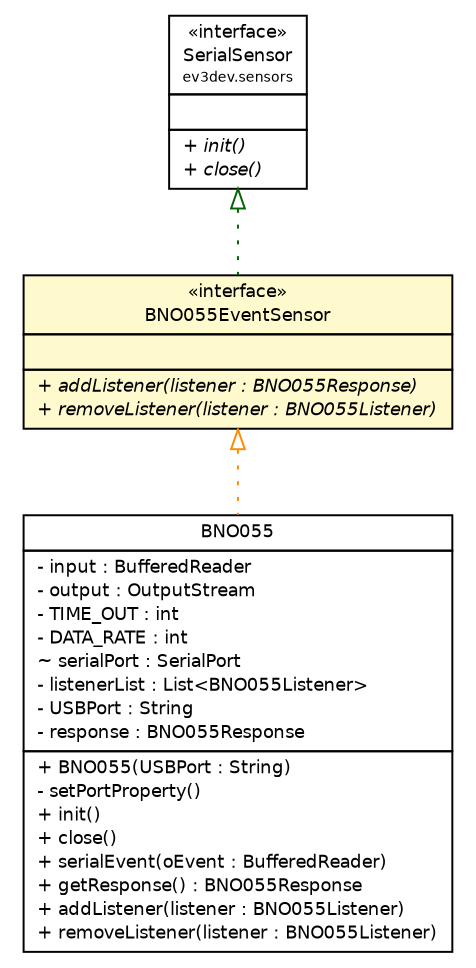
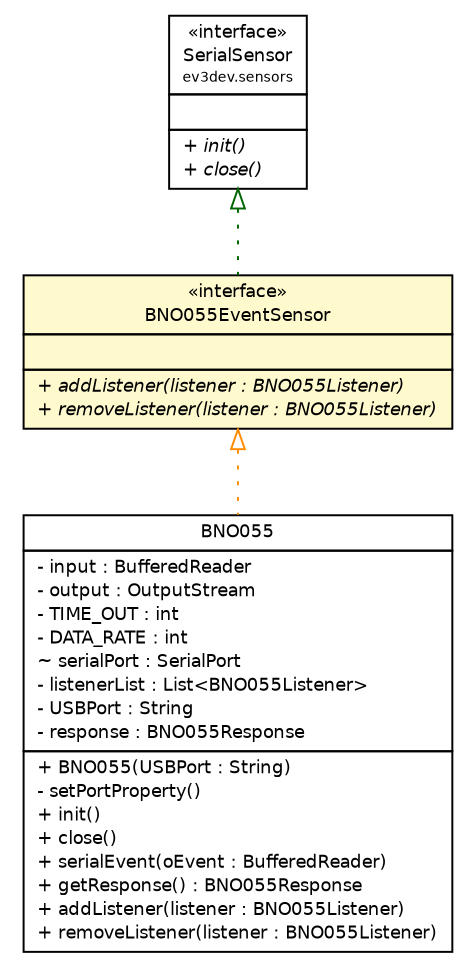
(228, 386) -> (221, 386)
